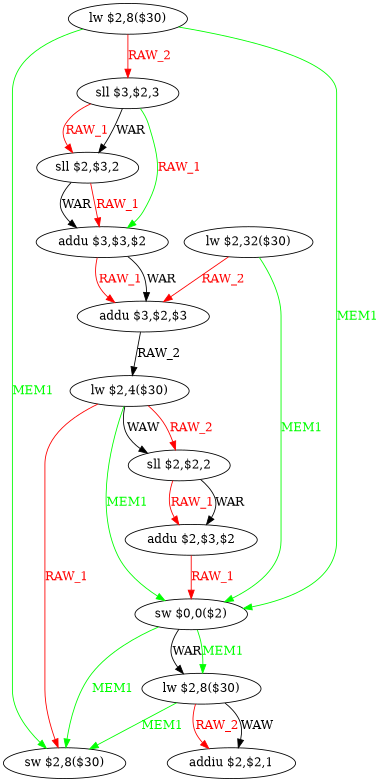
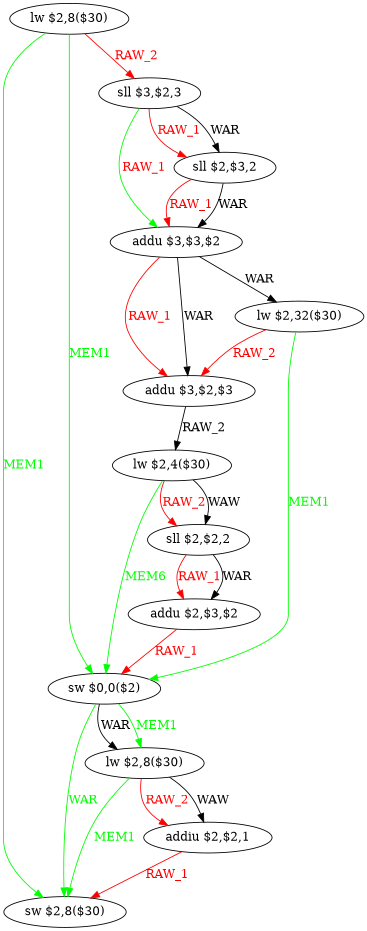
none -> (234, 277)
(127, 503) -> (146, 577)
(45, 560) -> (140, 873)
(113, 689) -> (83, 800)
